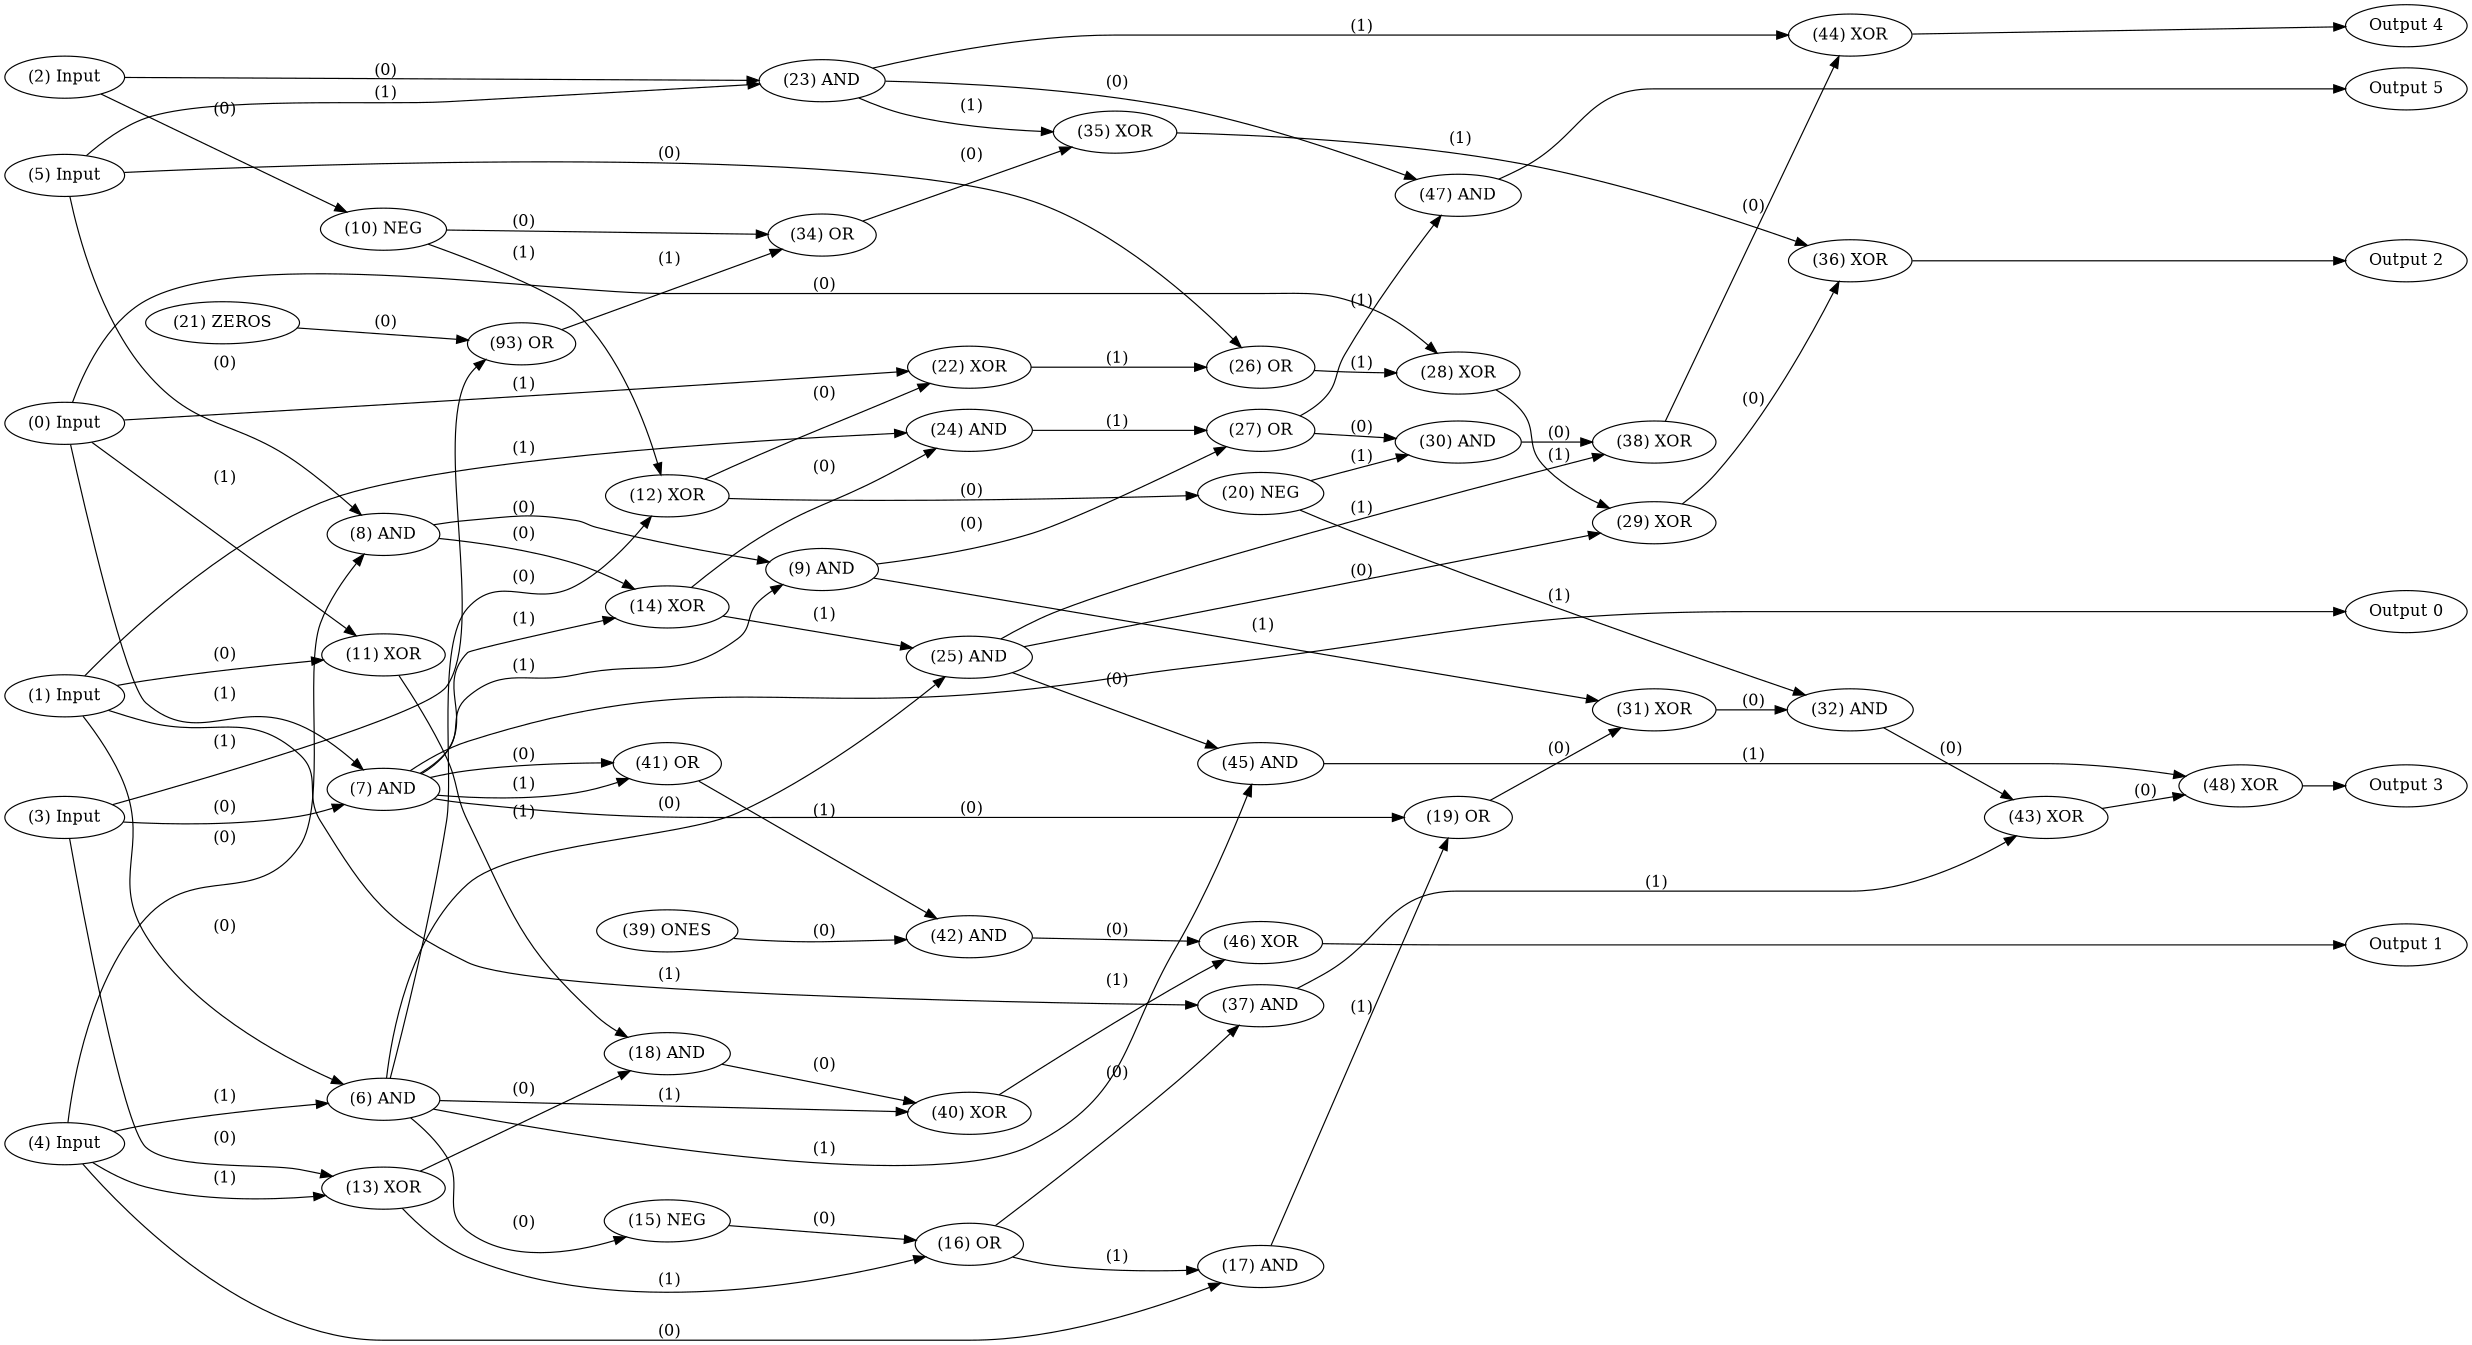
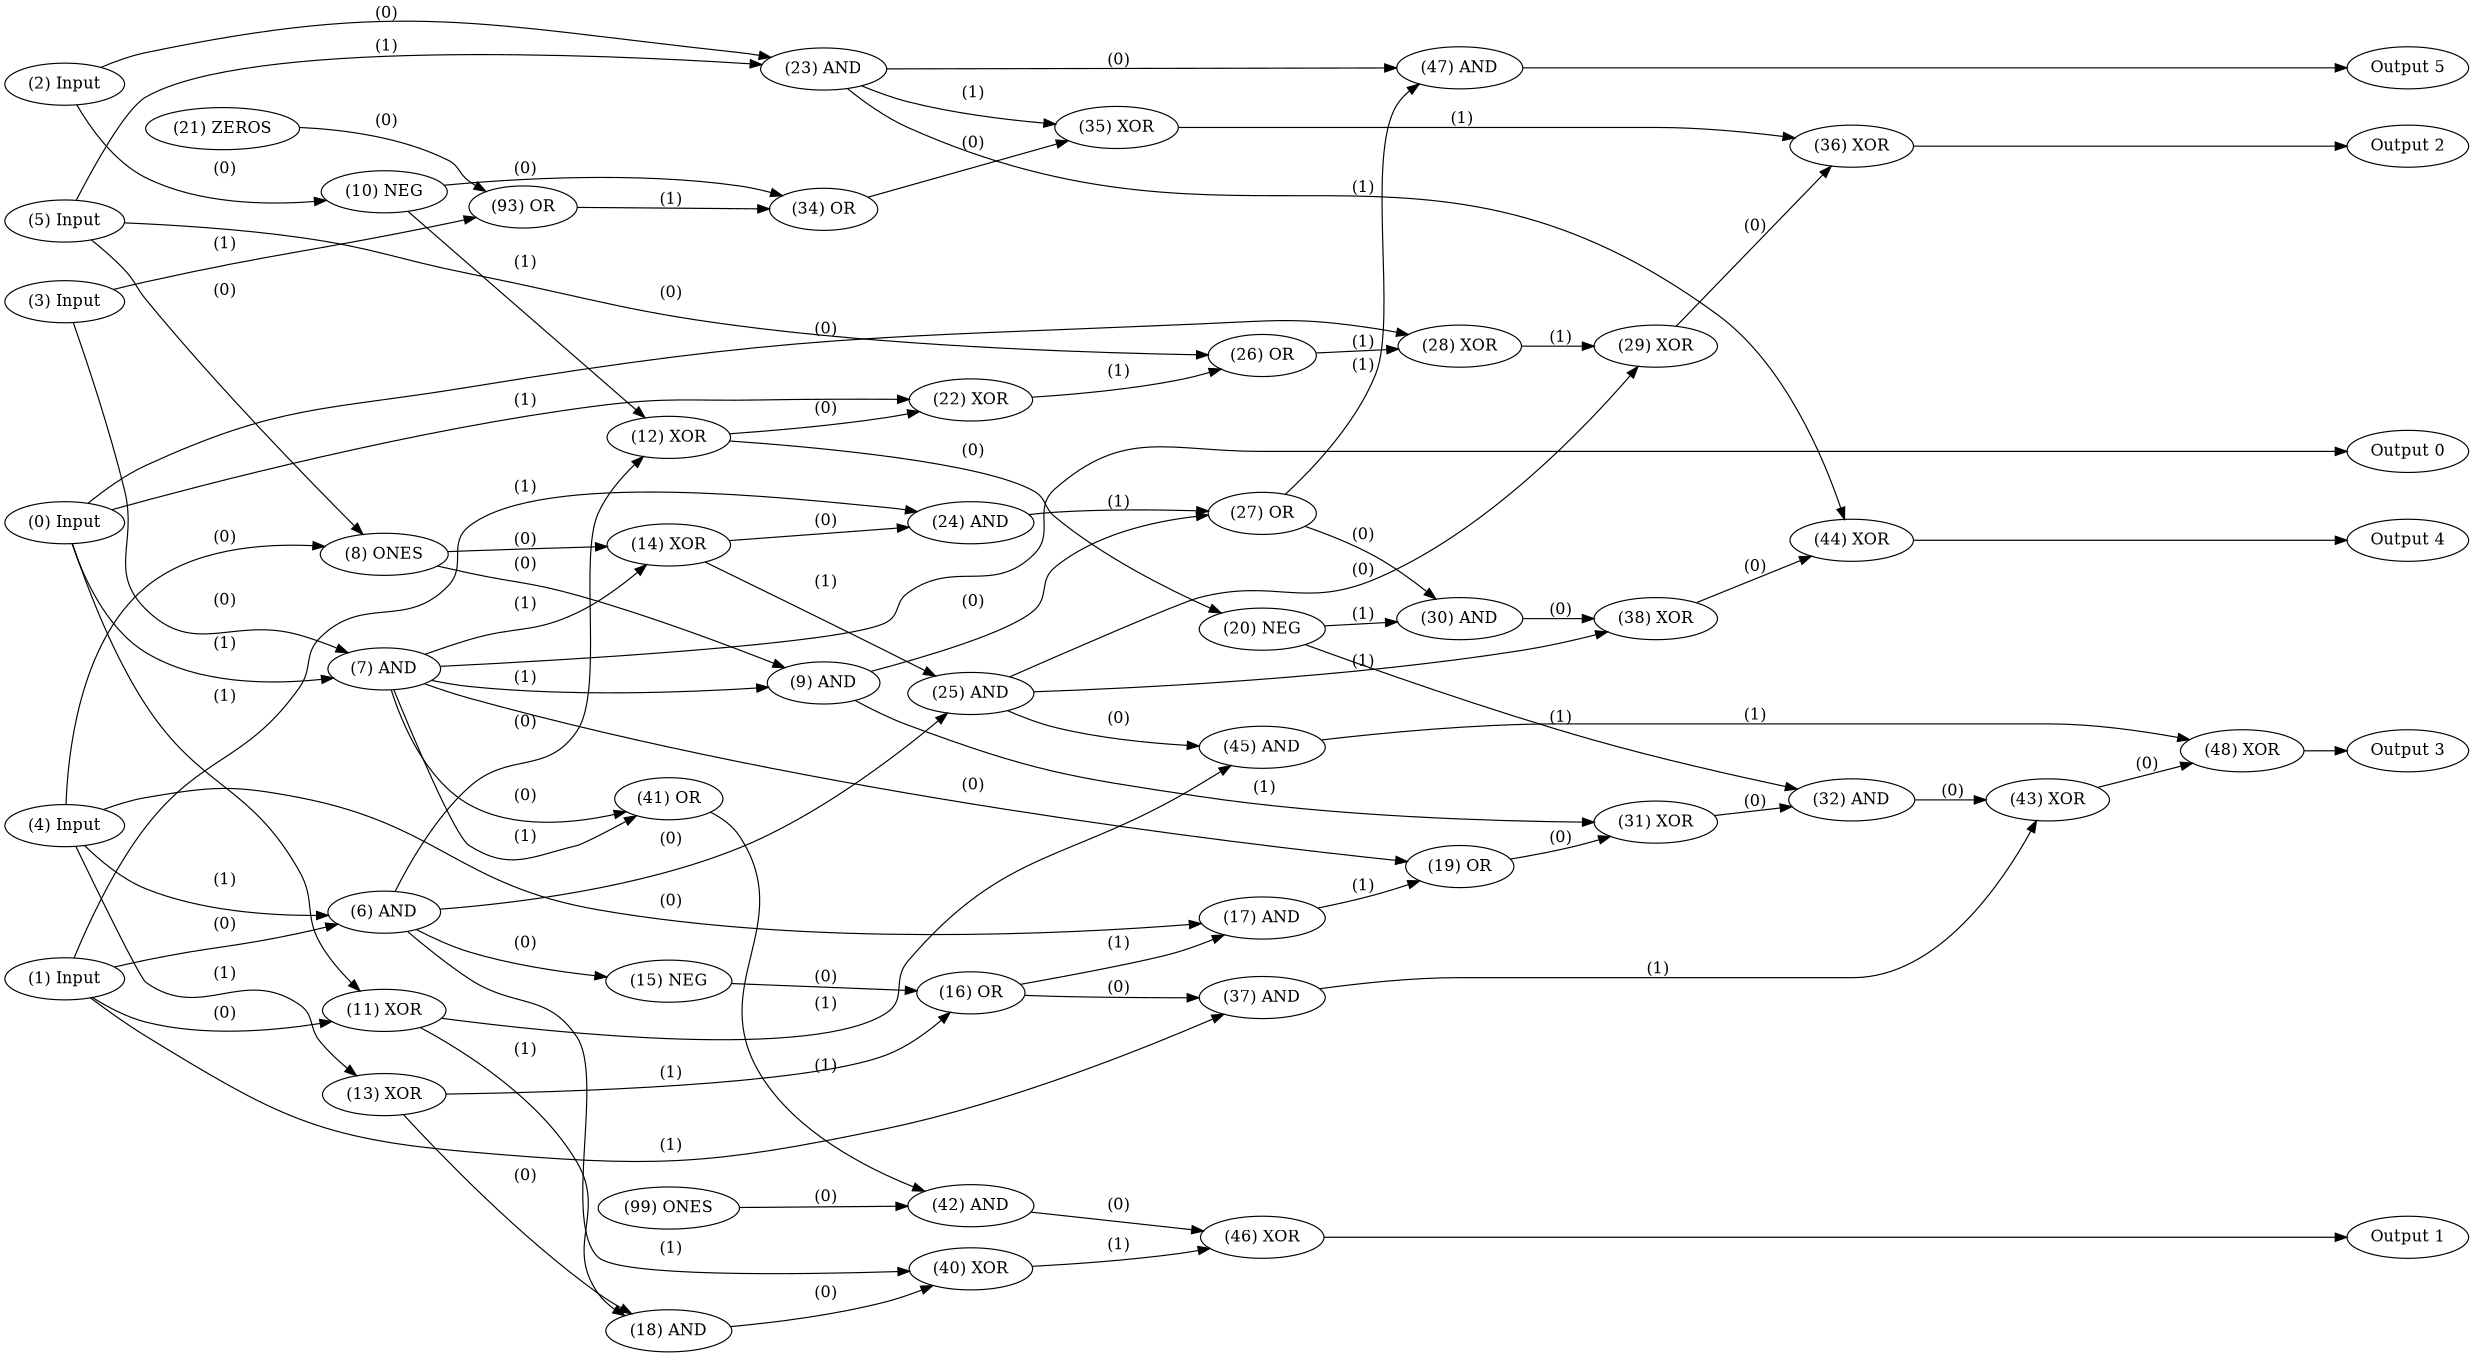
(383, 534) -> (384, 554)
(667, 931) -> (669, 1208)
(121, 1082) -> none
(941, 1163) -> (876, 1017)
